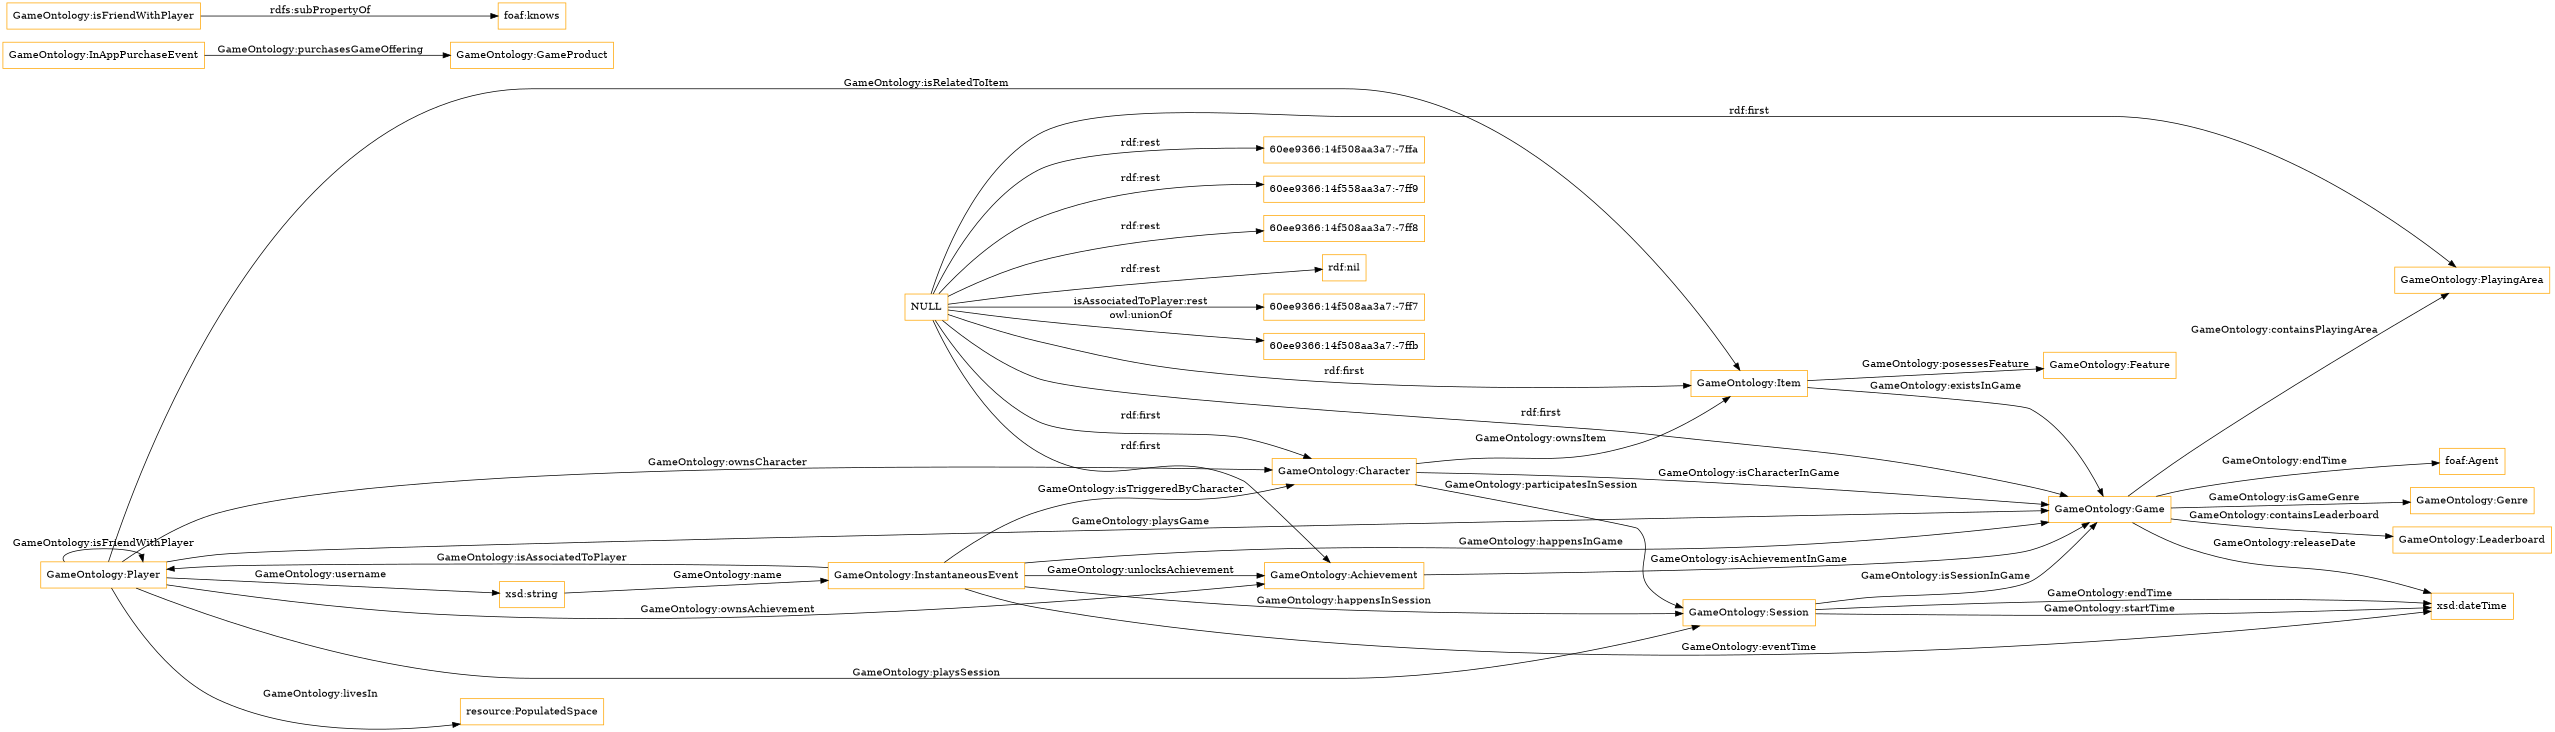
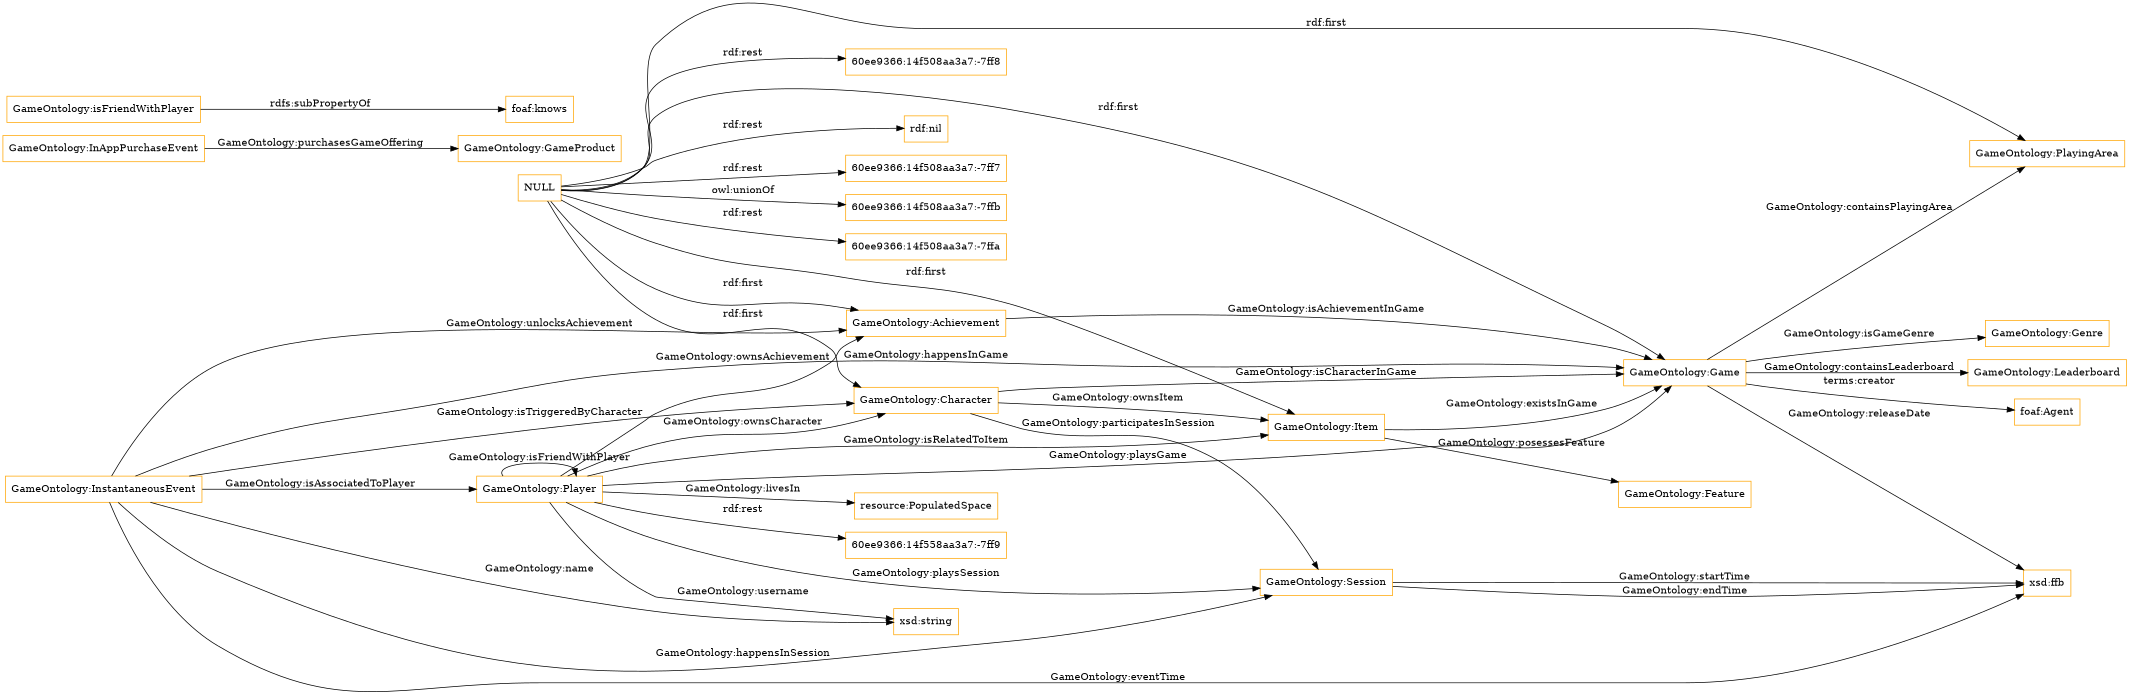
(1084, 203) -> (716, 524)
(1141, 302) -> (743, 169)
(2284, 461) -> (1859, 381)
(693, 587) -> (514, 589)
(1964, 593) -> none
(2472, 606) -> (2047, 583)
